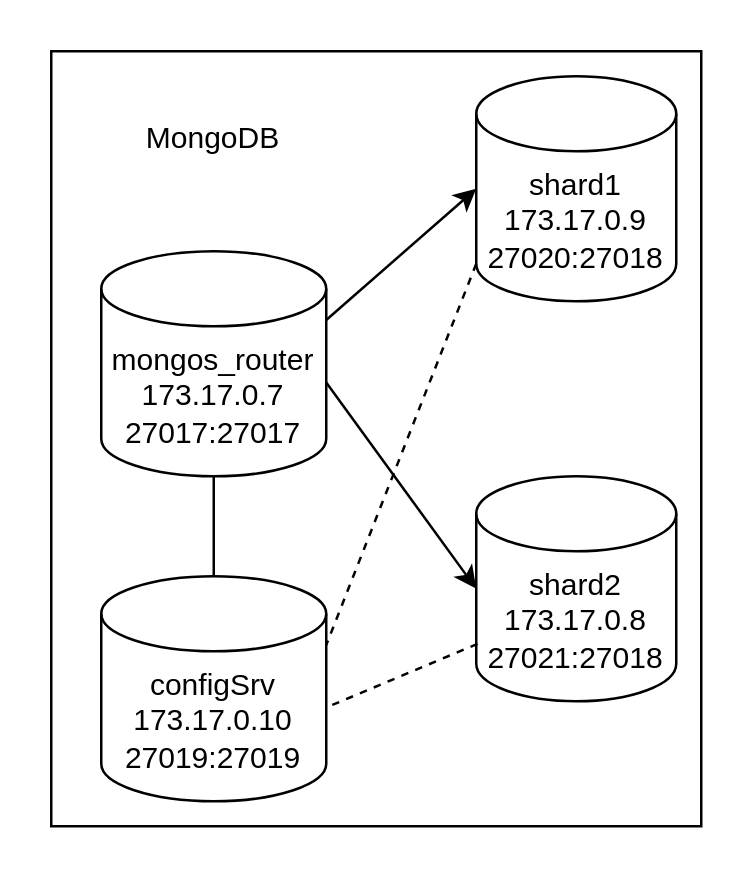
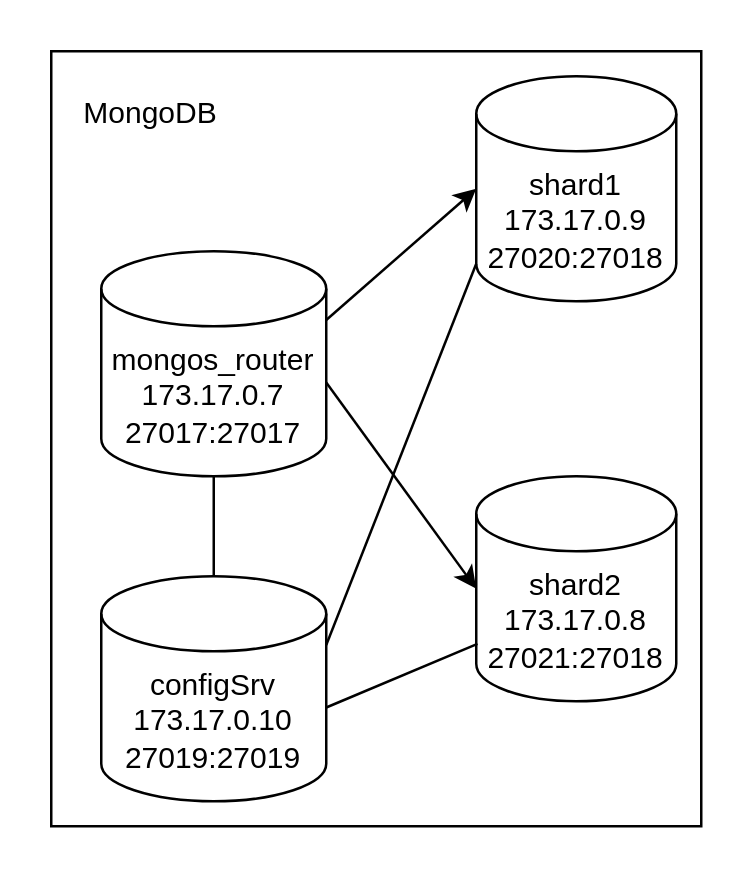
(214, 139) -> (151, 114)
(435, 369) -> (435, 369)
(399, 677) -> (399, 677)
